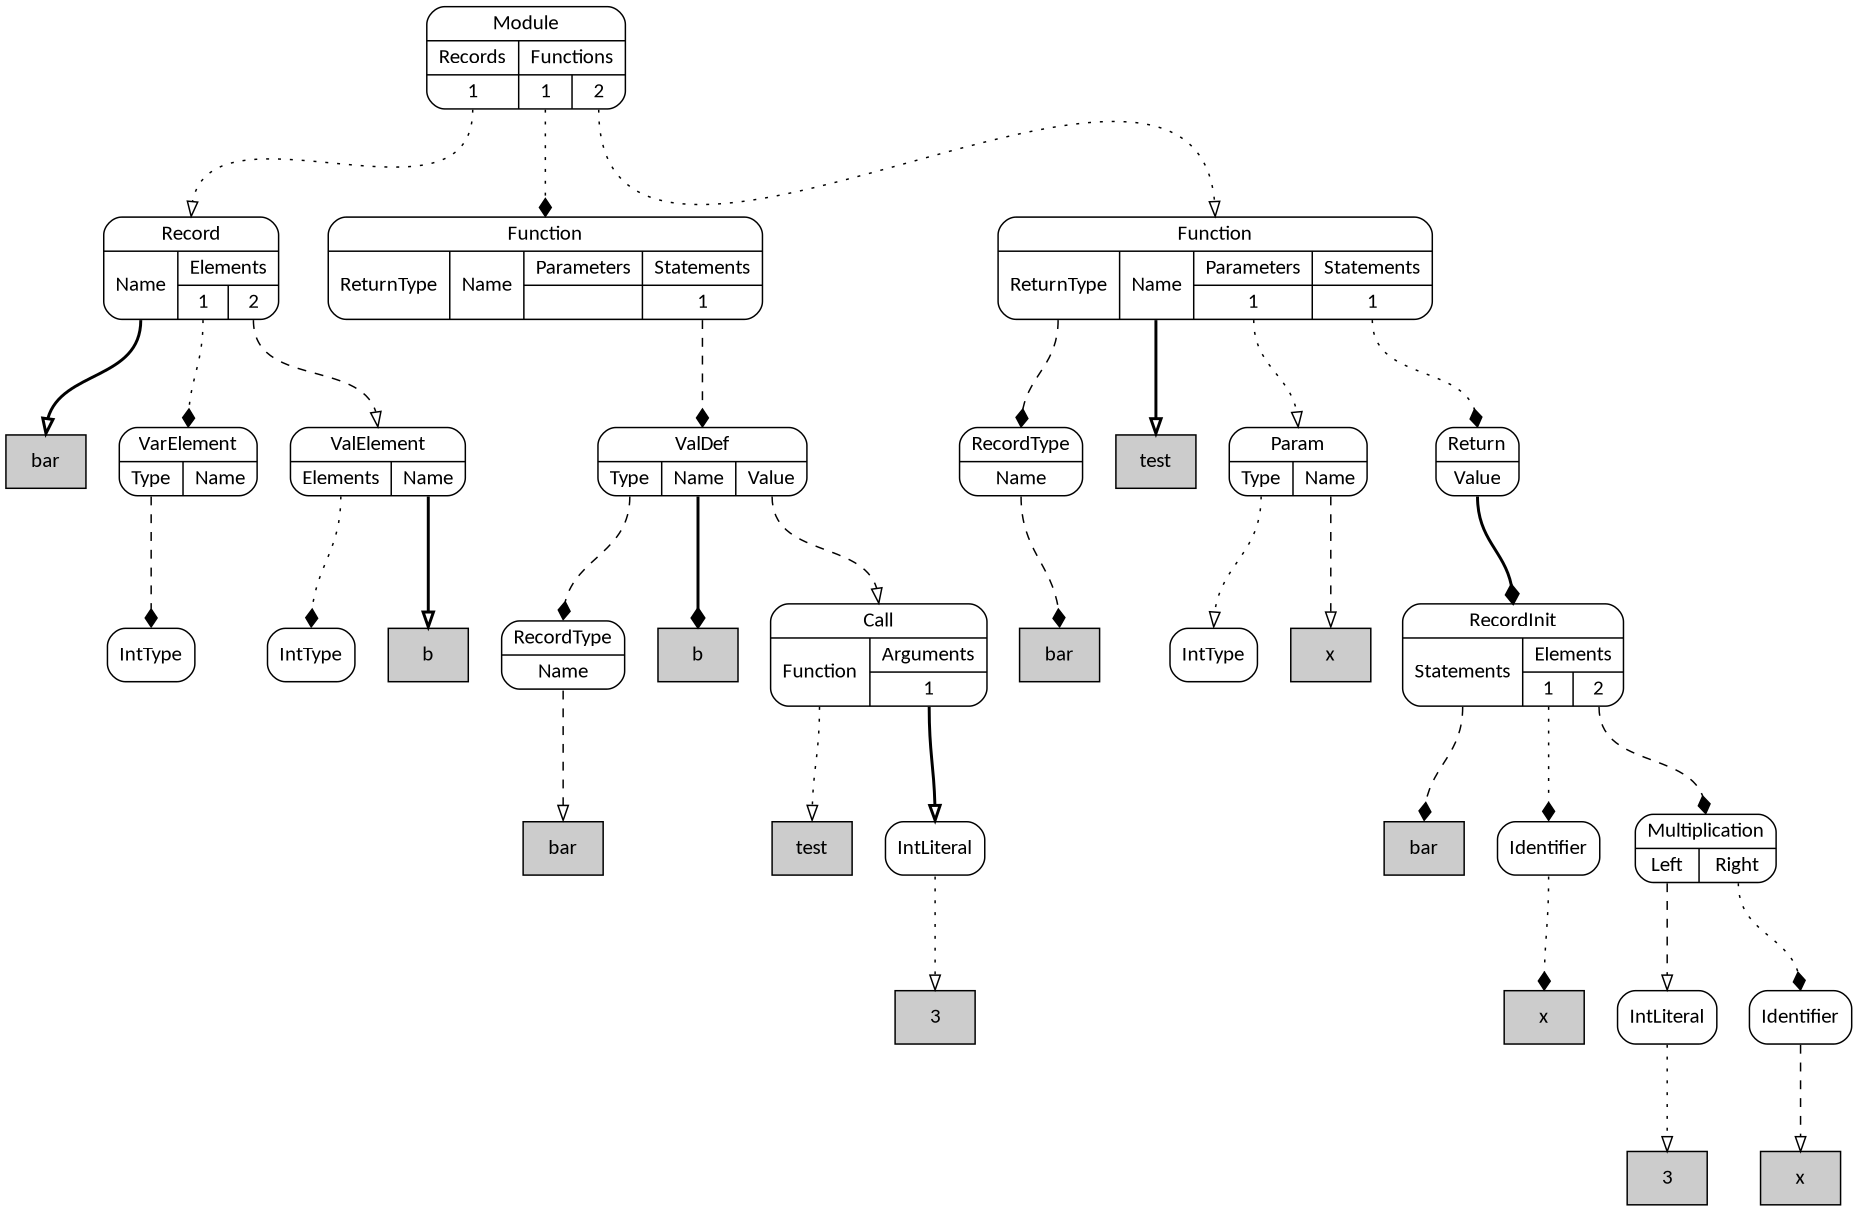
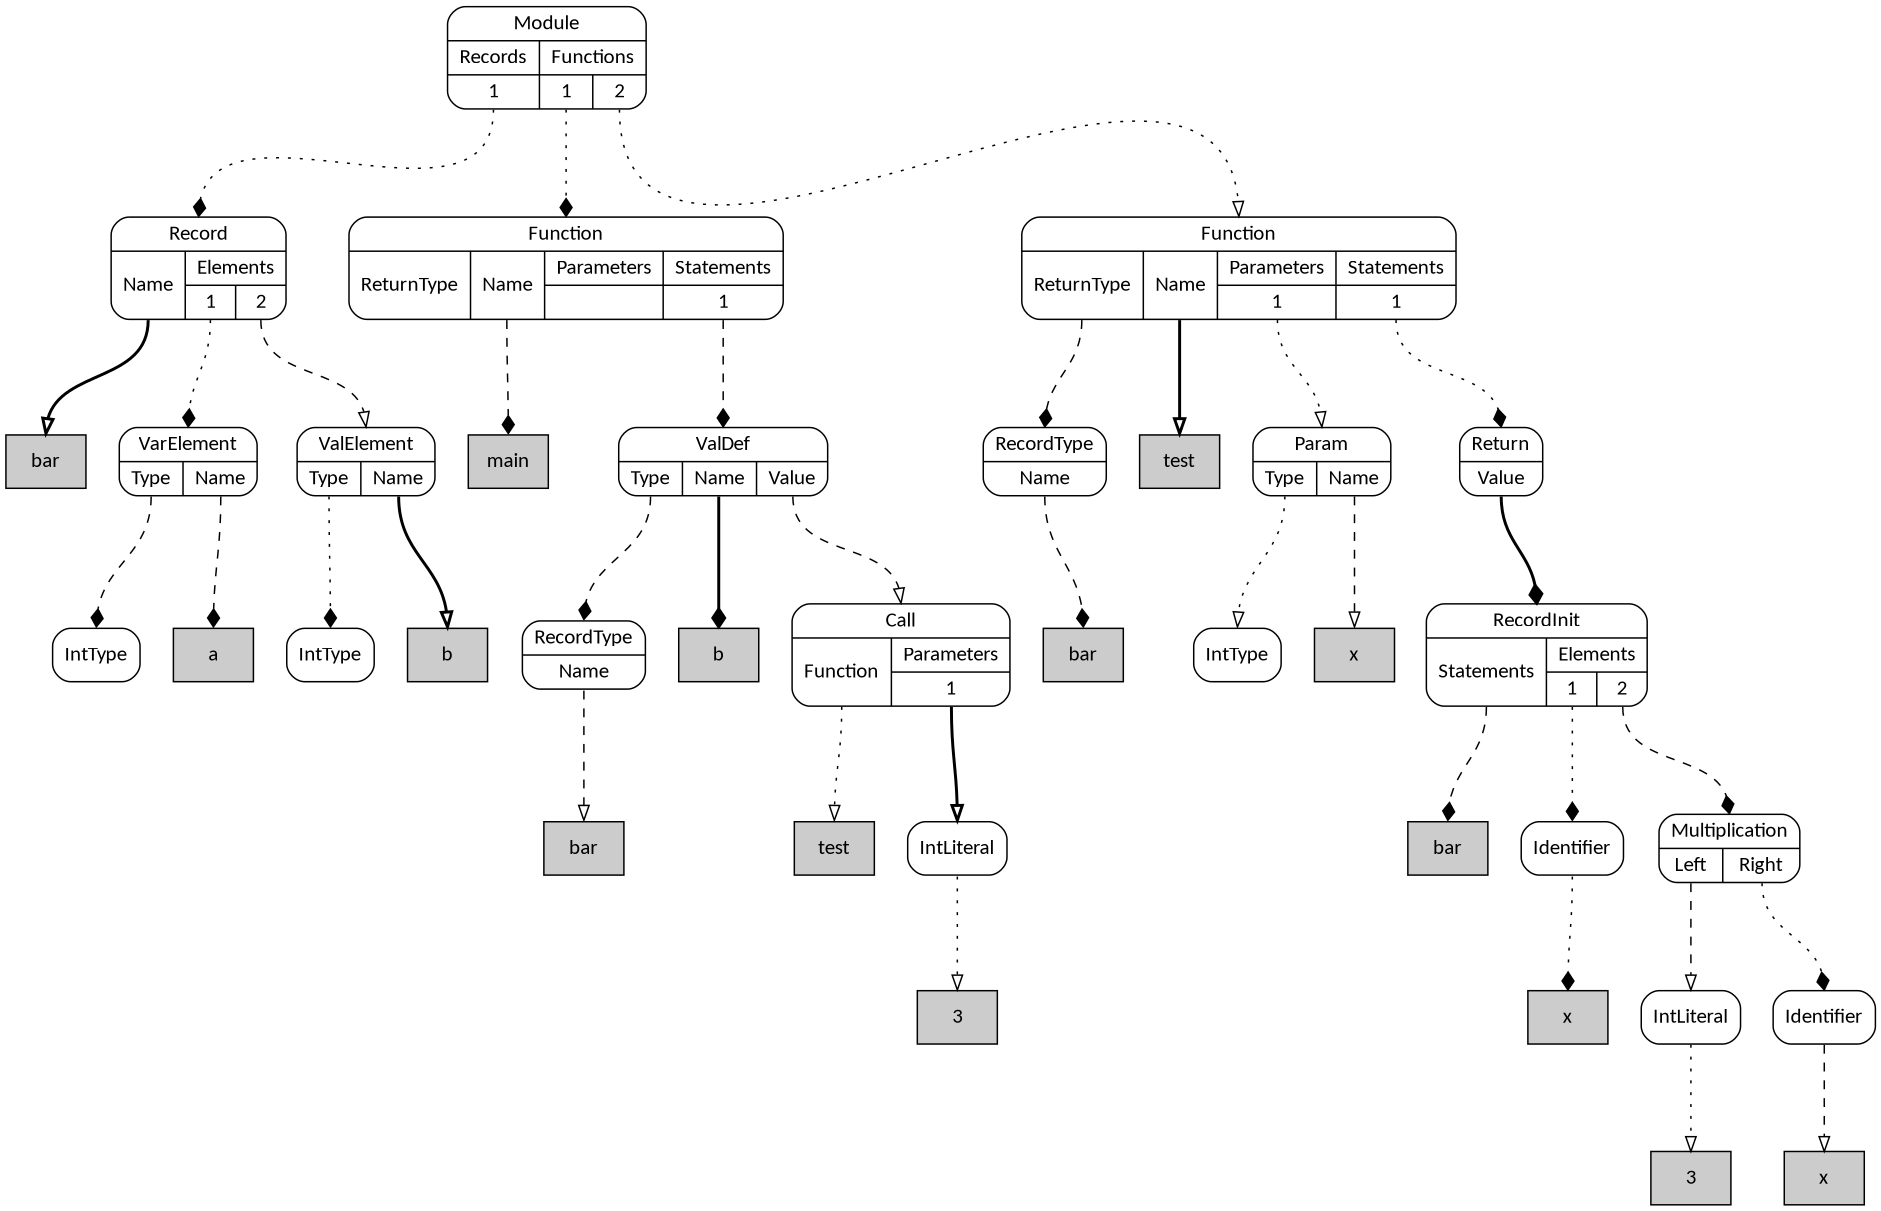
(339, 164) -> (355, 164)
none -> (508, 462)
(341, 478) -> (329, 478)
(928, 654) -> (951, 654)
none -> (213, 655)
